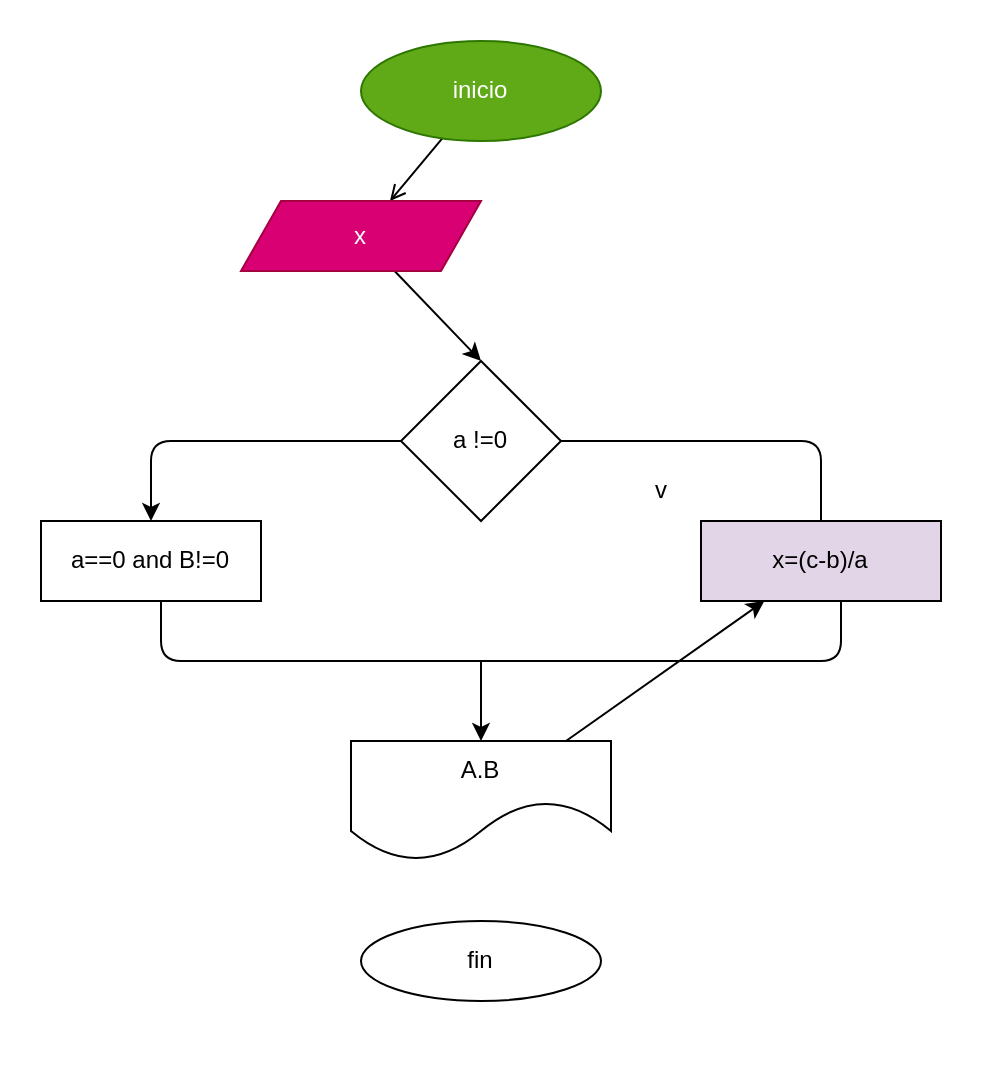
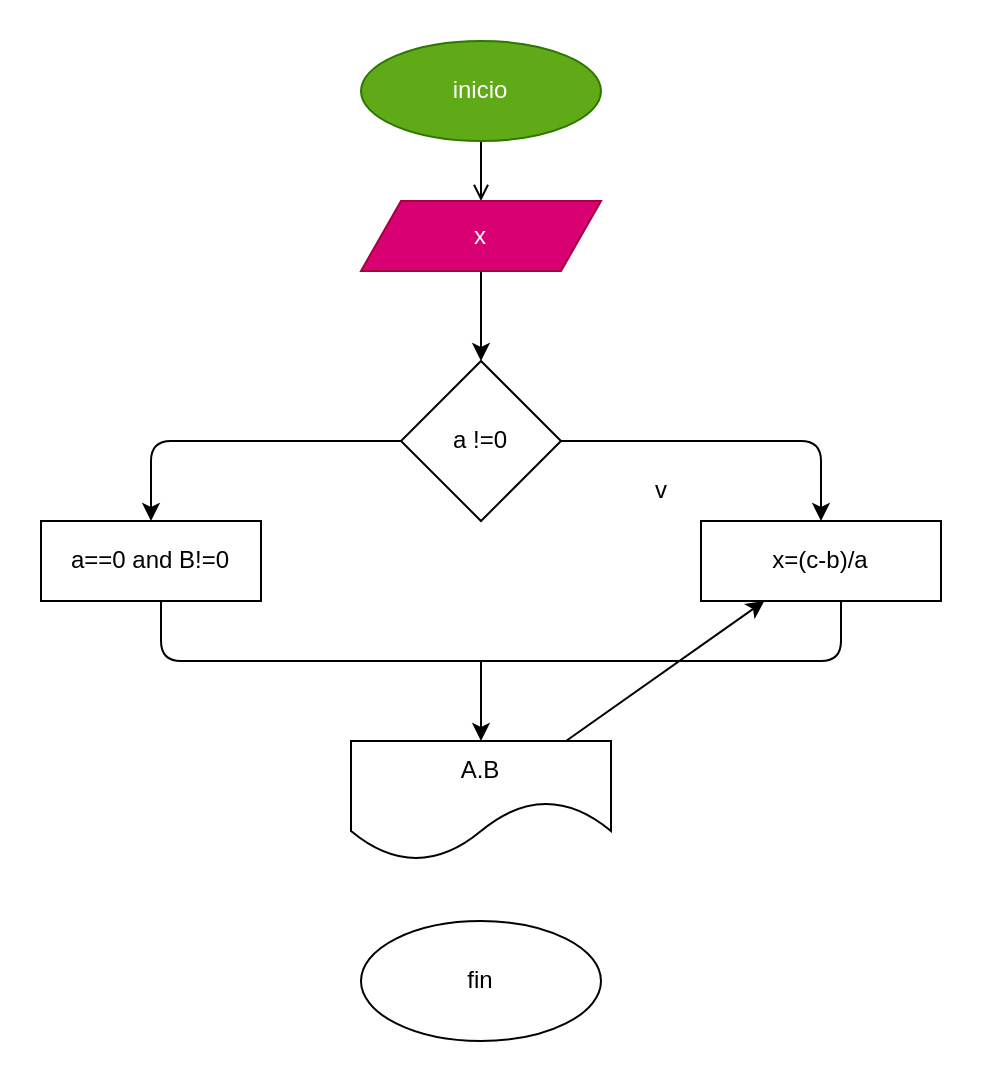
(361, 236) -> (481, 236)
(821, 511) -> (821, 506)
(821, 561) -> (821, 561)
(481, 961) -> (481, 981)
